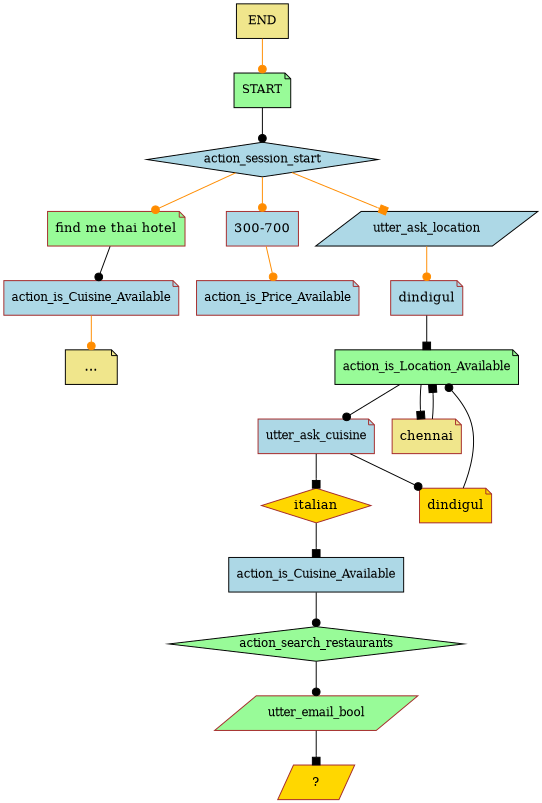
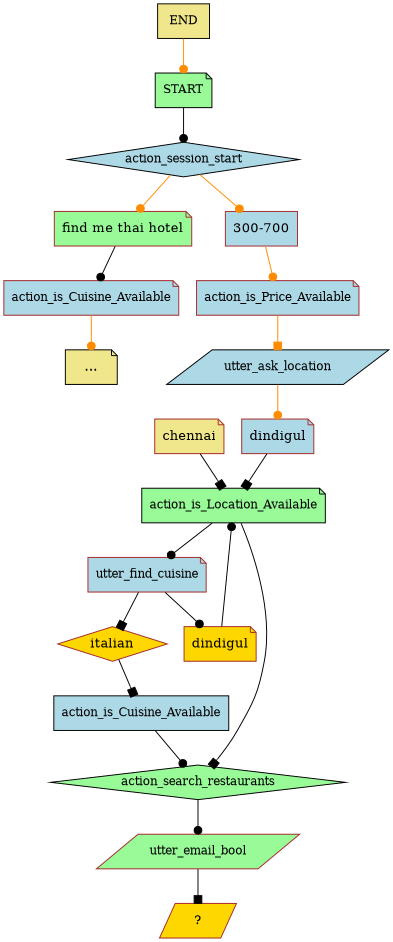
(335, 190) -> (278, 328)
(420, 397) -> (266, 645)
(316, 436) -> (147, 575)
